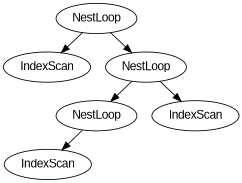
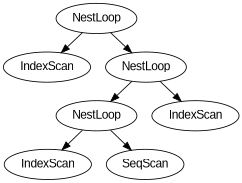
none -> (145, 164)
